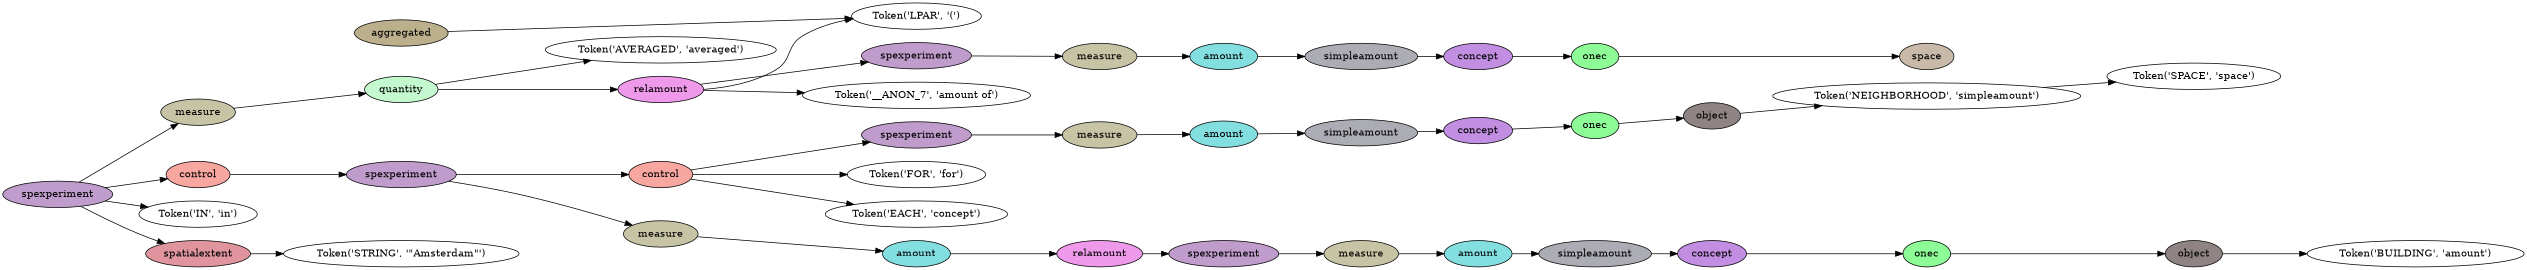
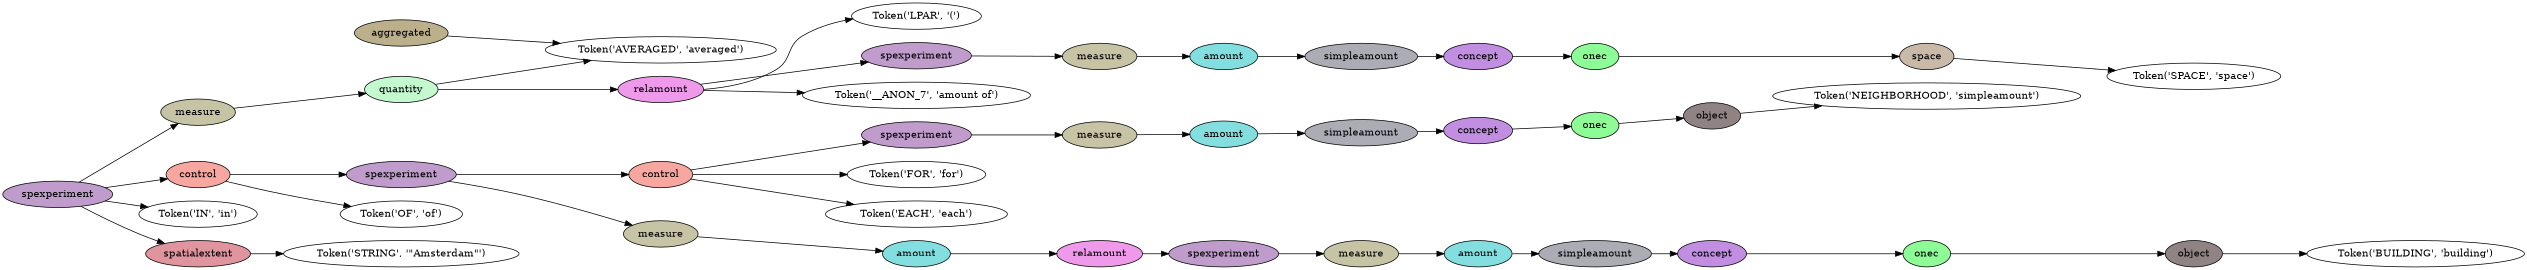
(646, 25) -> (500, 39)
(2076, 85) -> (2031, 64)
none -> (401, 214)
(916, 214) -> (916, 214)
(2416, 254) -> (2416, 254)
